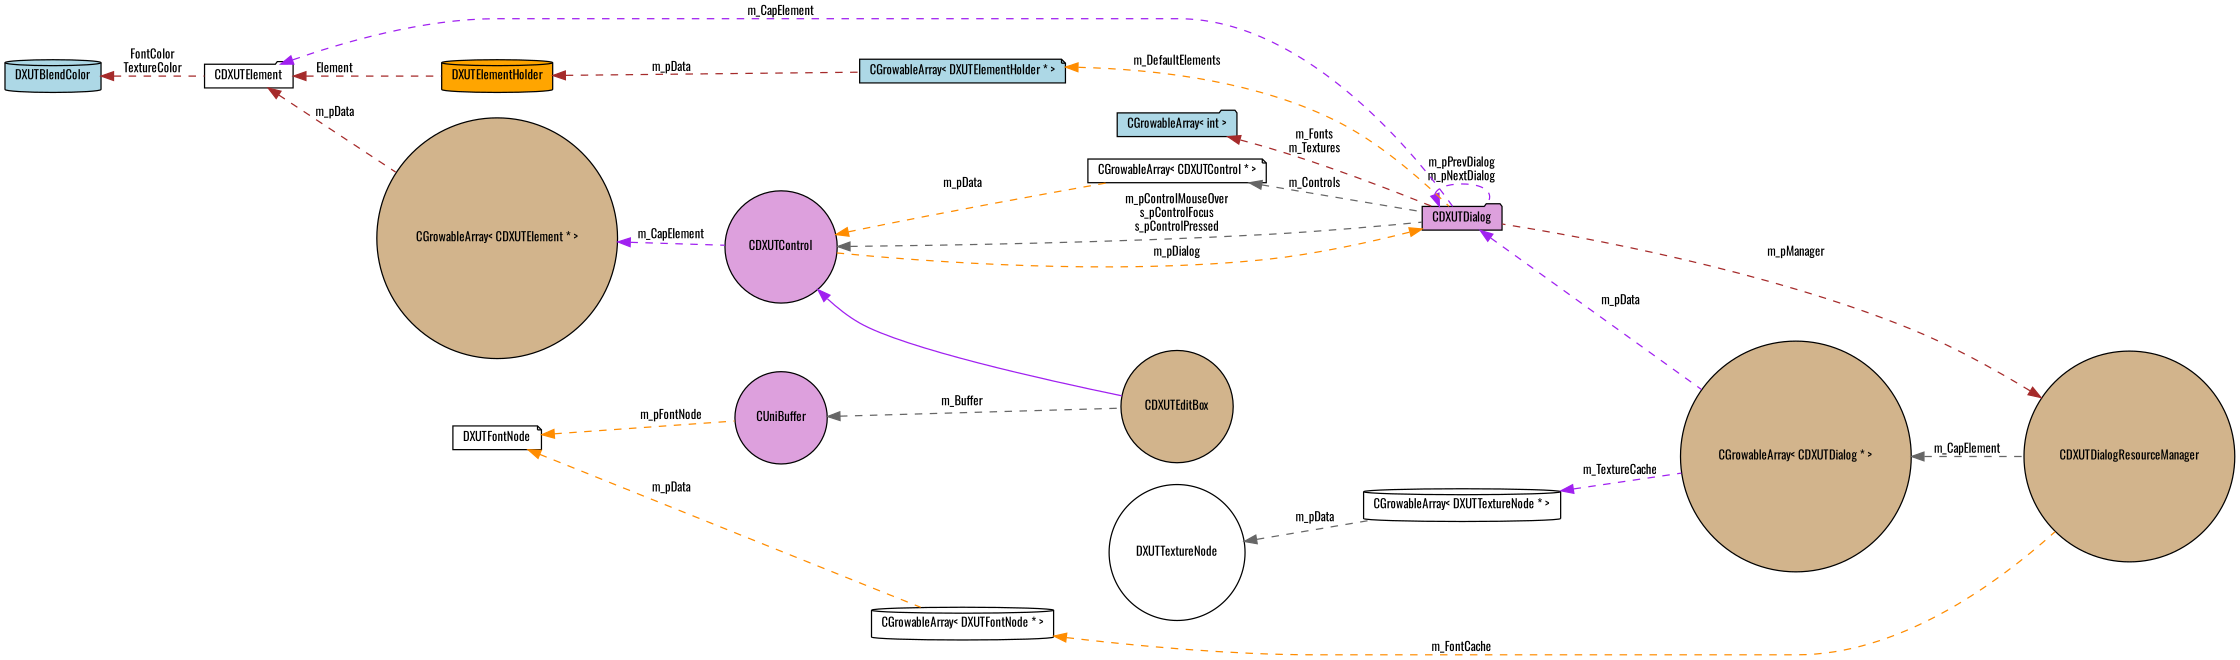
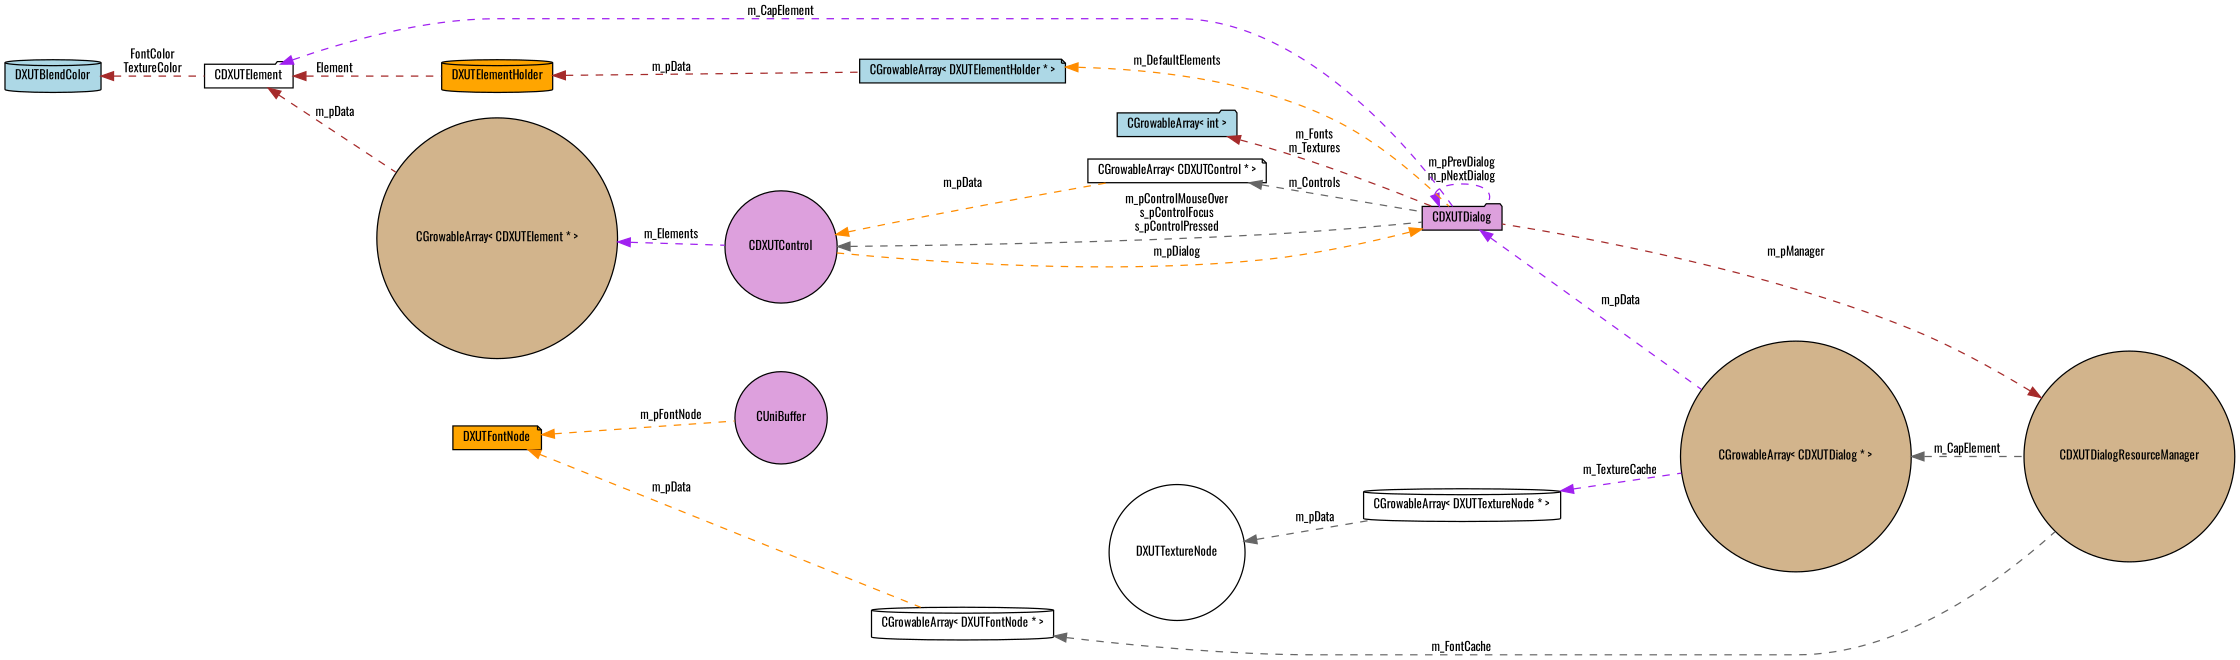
(671, 235) -> (671, 235)
(1177, 407) -> none
(497, 438) -> (497, 438)
(1577, 655) -> (1577, 655)
